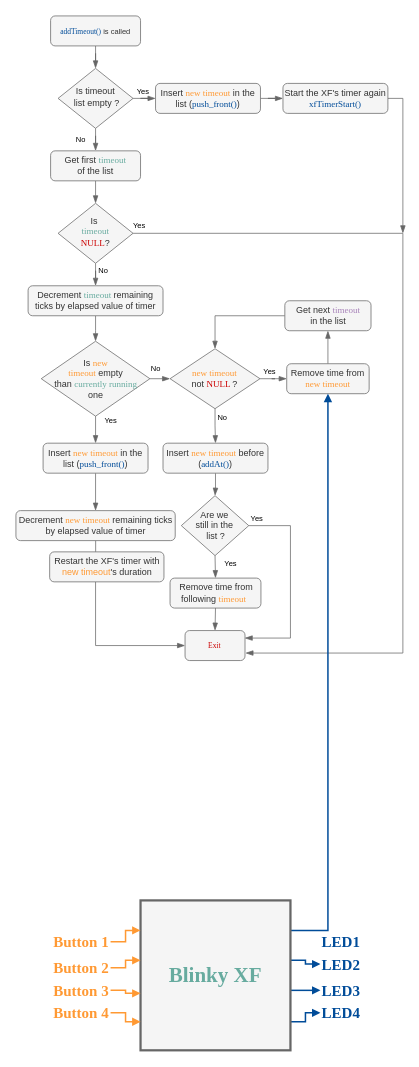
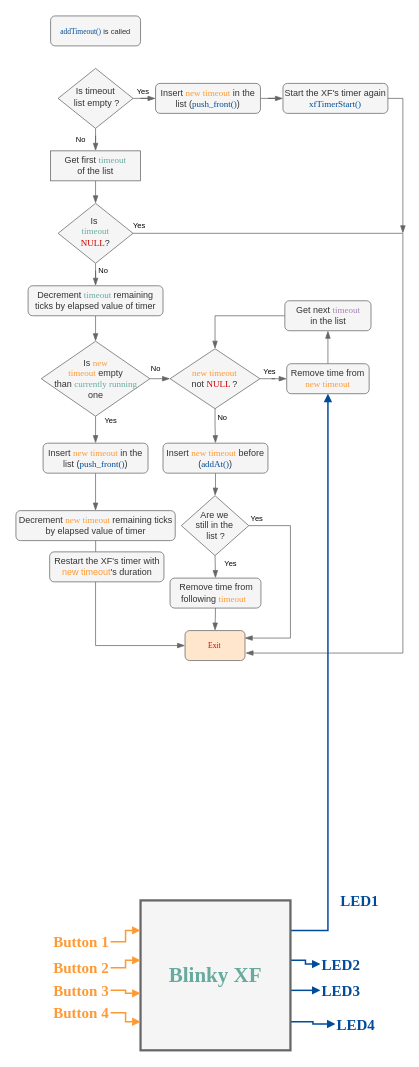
(96, 59) -> none
(96, 165) -> (96, 165)
(215, 645) -> (215, 645)
(351, 942) -> (369, 900)
(351, 1013) -> (366, 1024)
